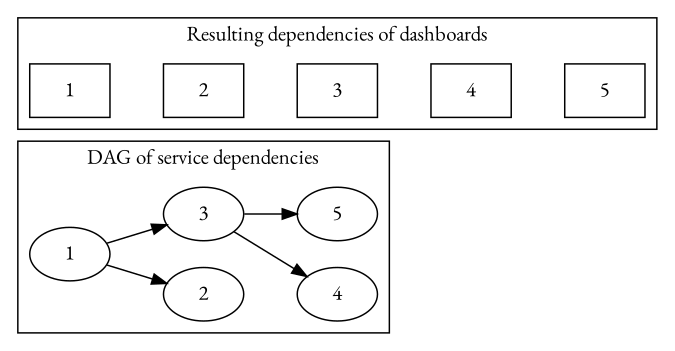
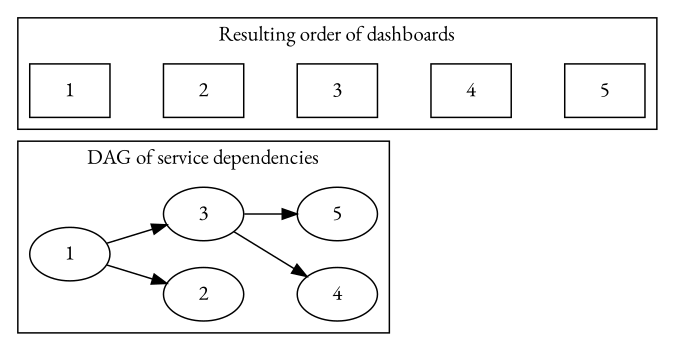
(337, 35) -> (337, 35)
